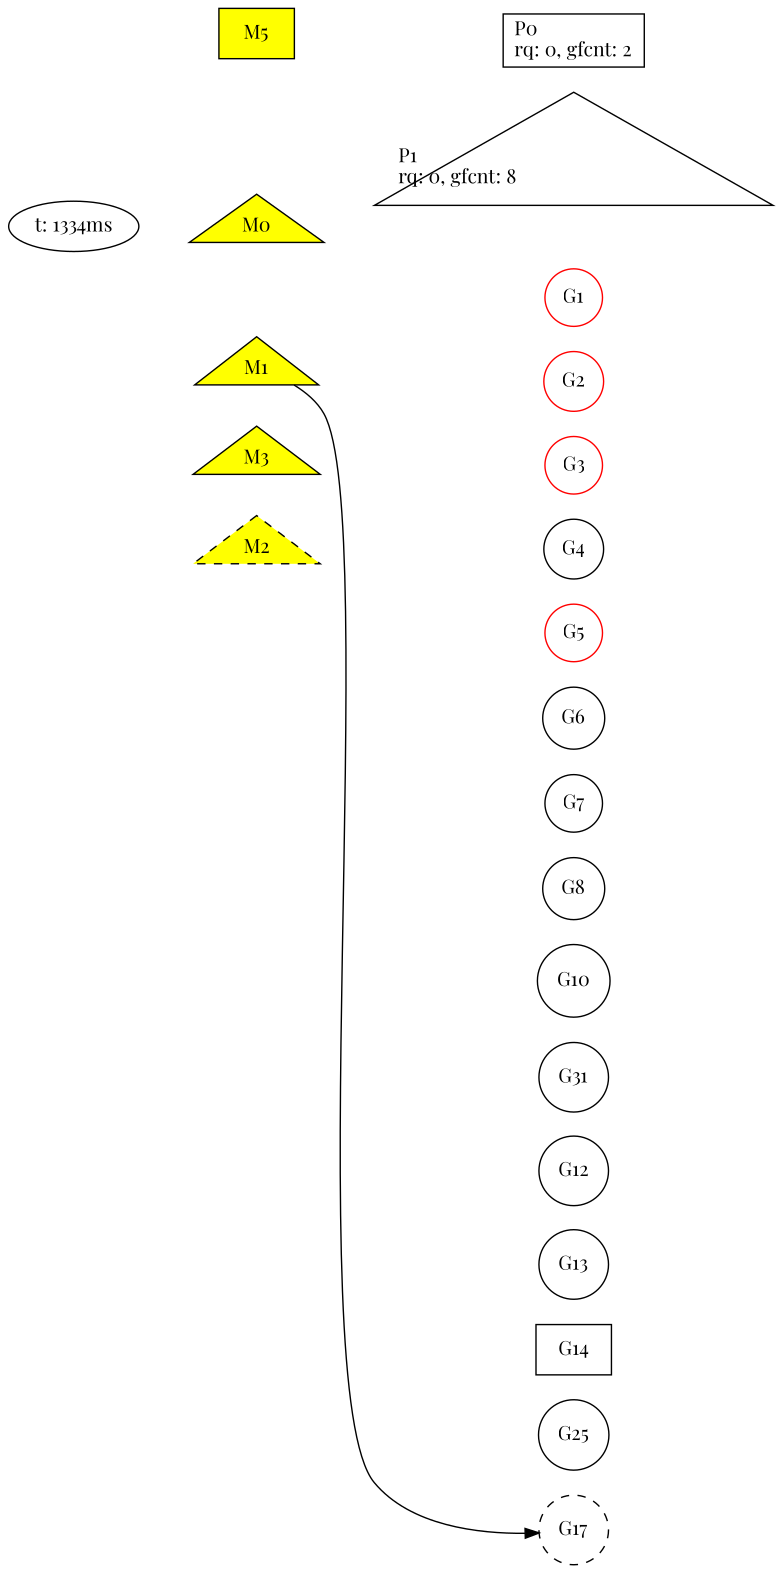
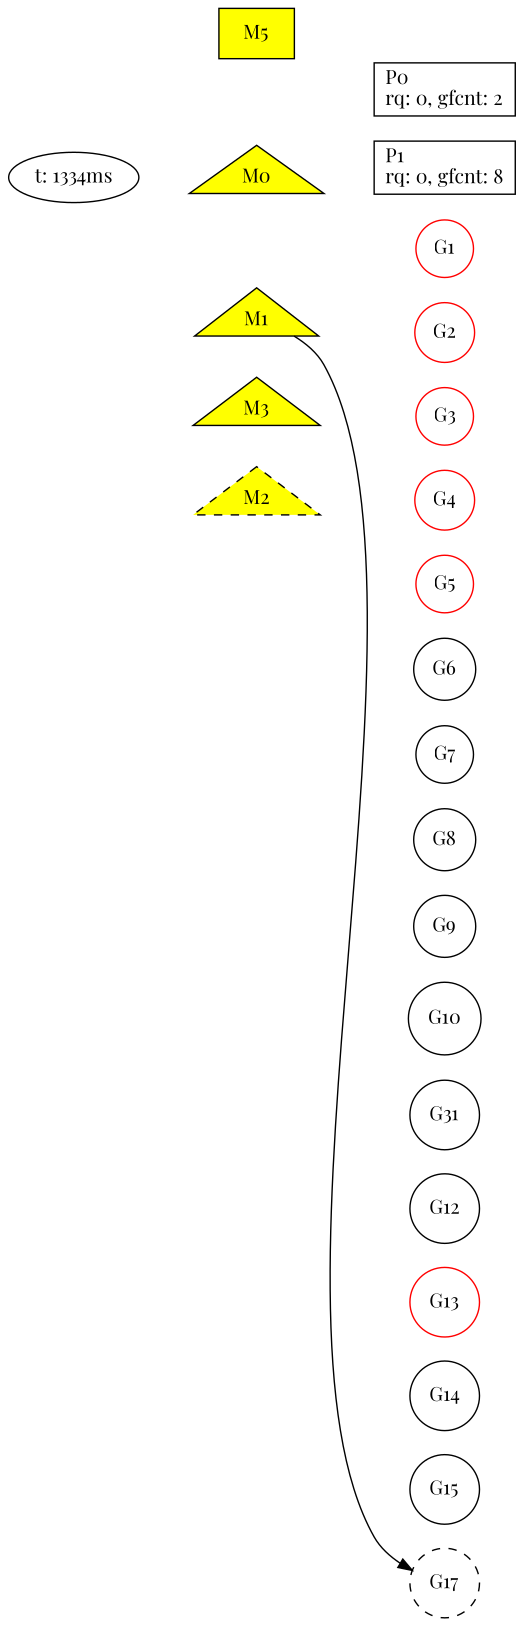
(574, 168) -> (445, 168)
(574, 549) -> (445, 500)
none -> (445, 926)
(574, 1264) -> (445, 1302)
(574, 1350) -> (445, 1396)
(574, 1435) -> (445, 1489)
